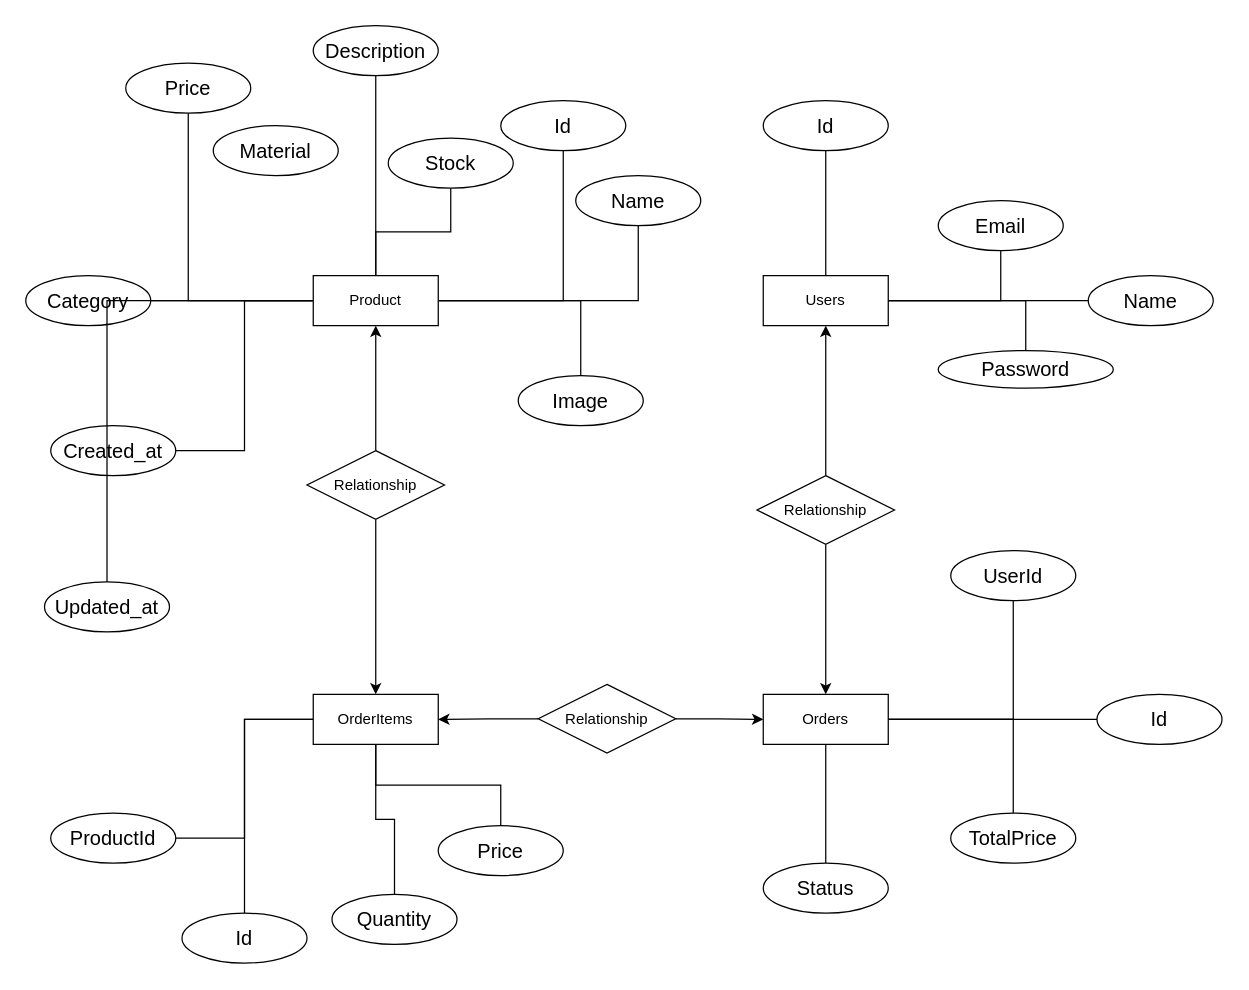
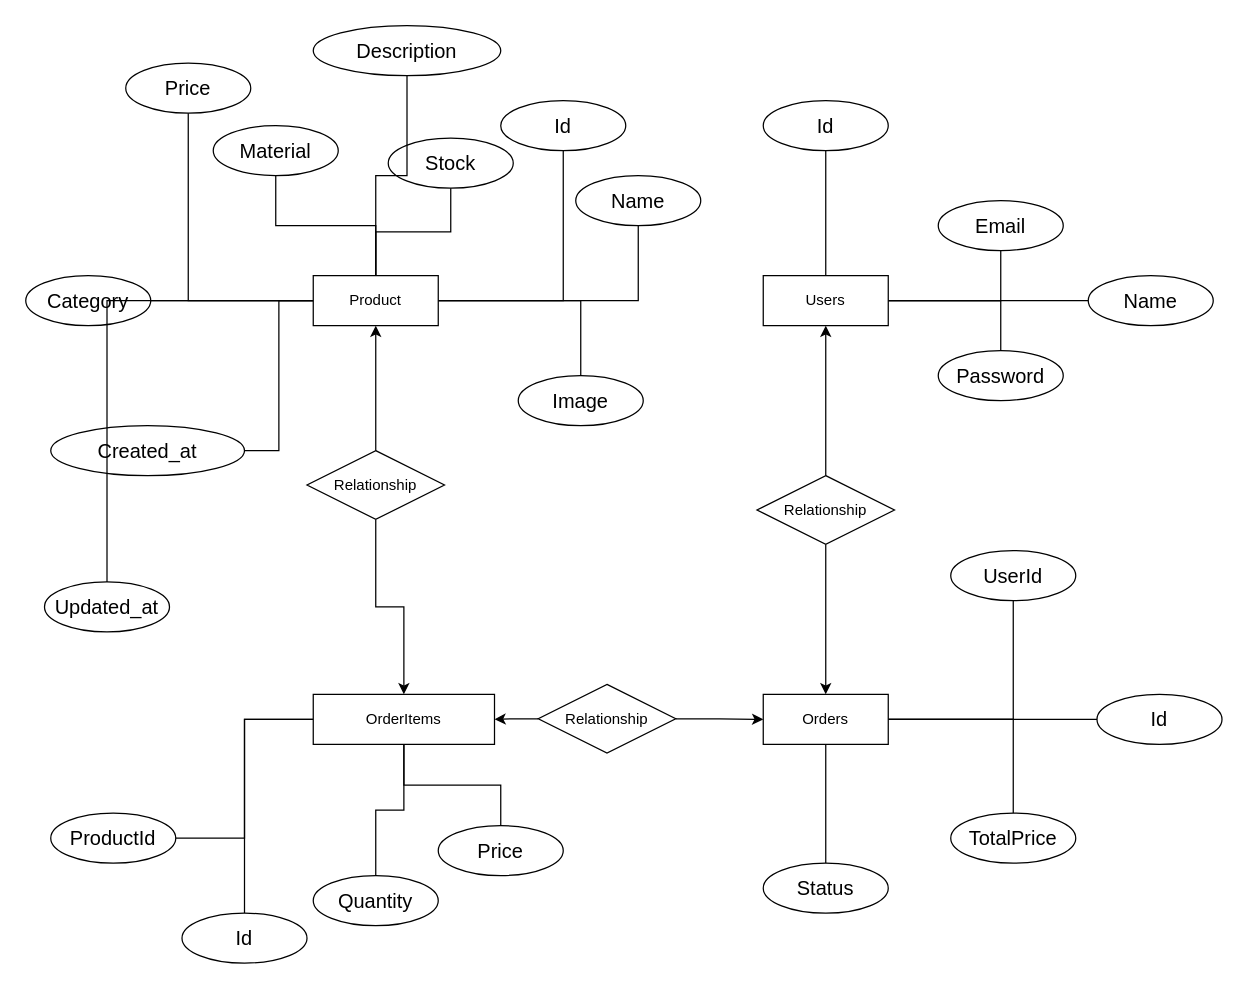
(376, 51) -> (407, 51)
none -> (299, 226)
(1026, 369) -> (1001, 376)
(113, 451) -> (148, 451)
(376, 719) -> (404, 719)
(394, 919) -> (376, 901)
